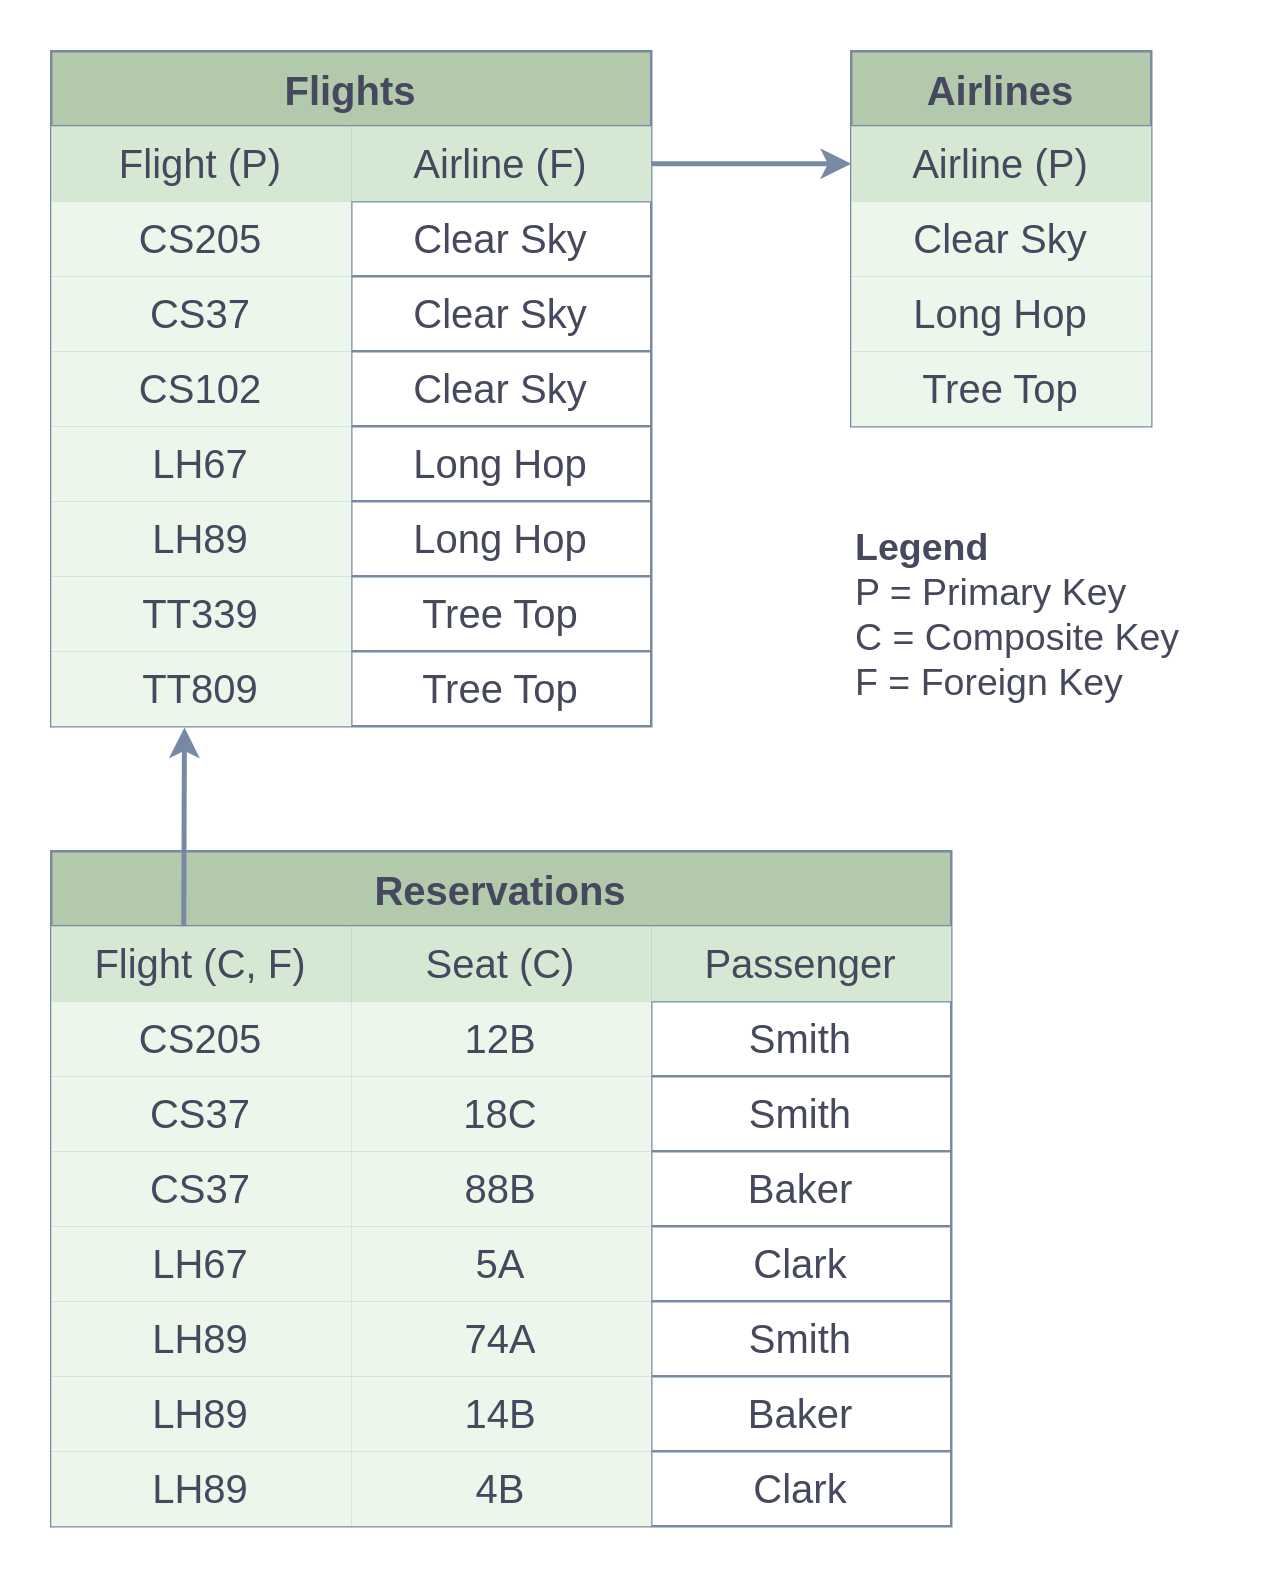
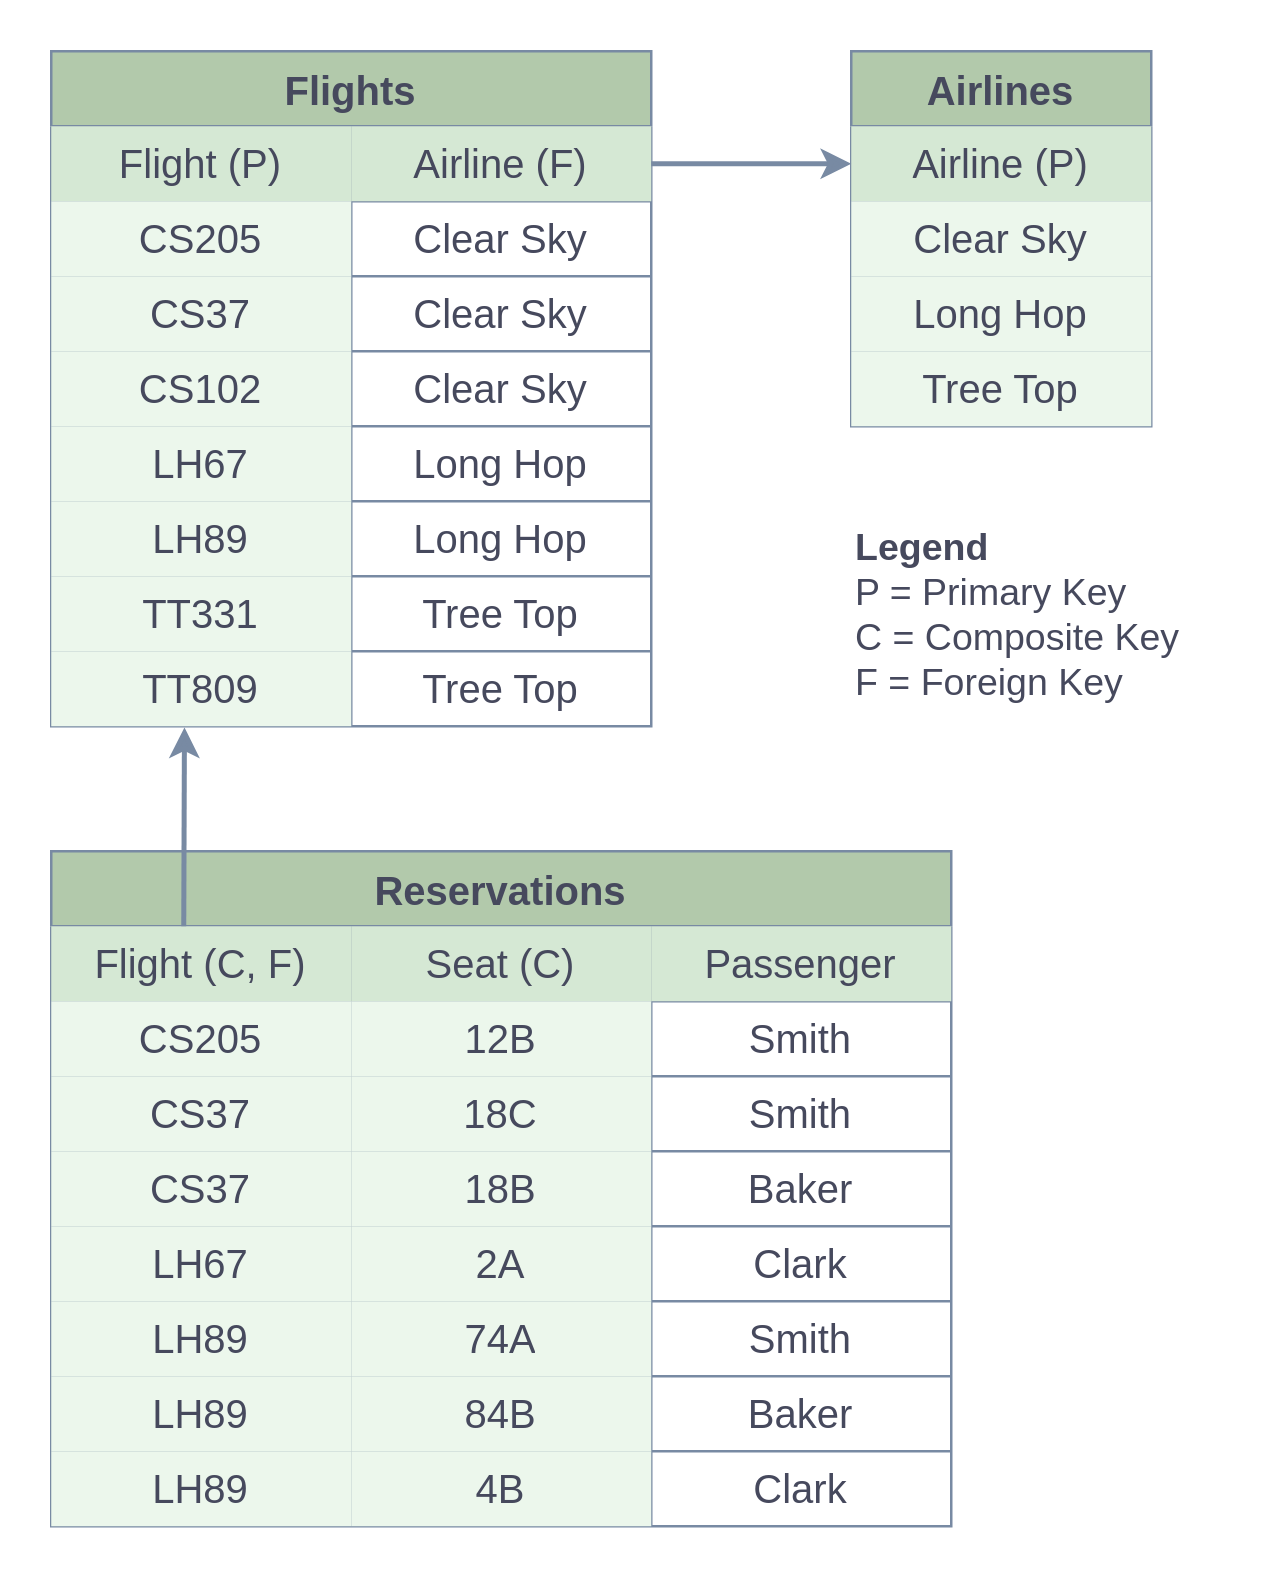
(201, 614) -> (201, 614)
(501, 1189) -> (501, 1189)
(501, 1264) -> (501, 1264)
(501, 1414) -> (501, 1414)
